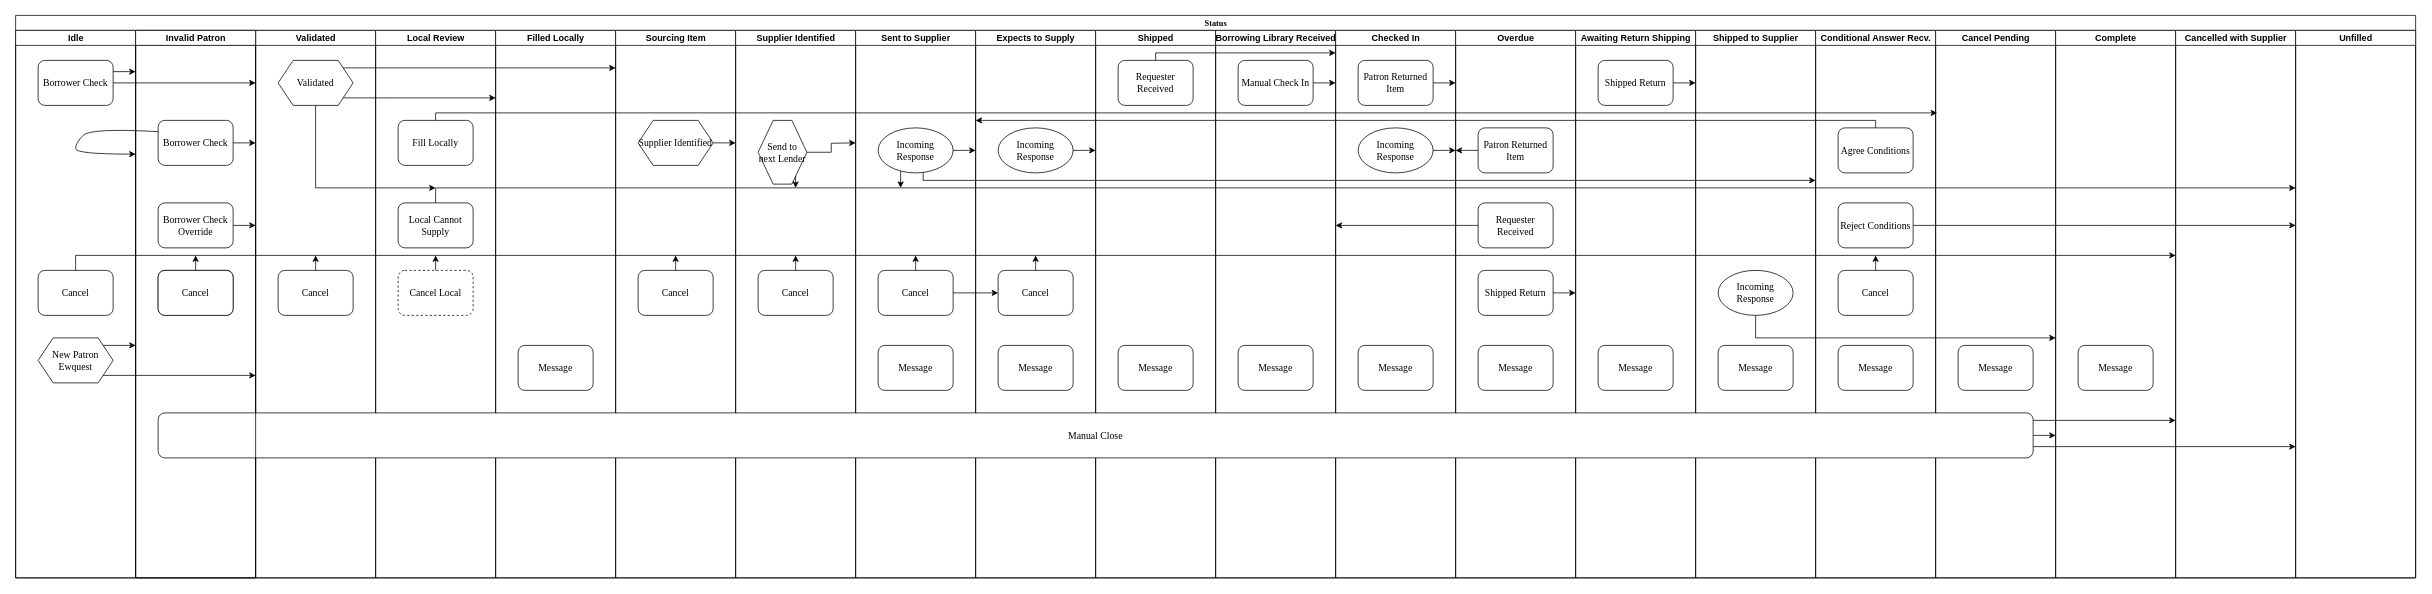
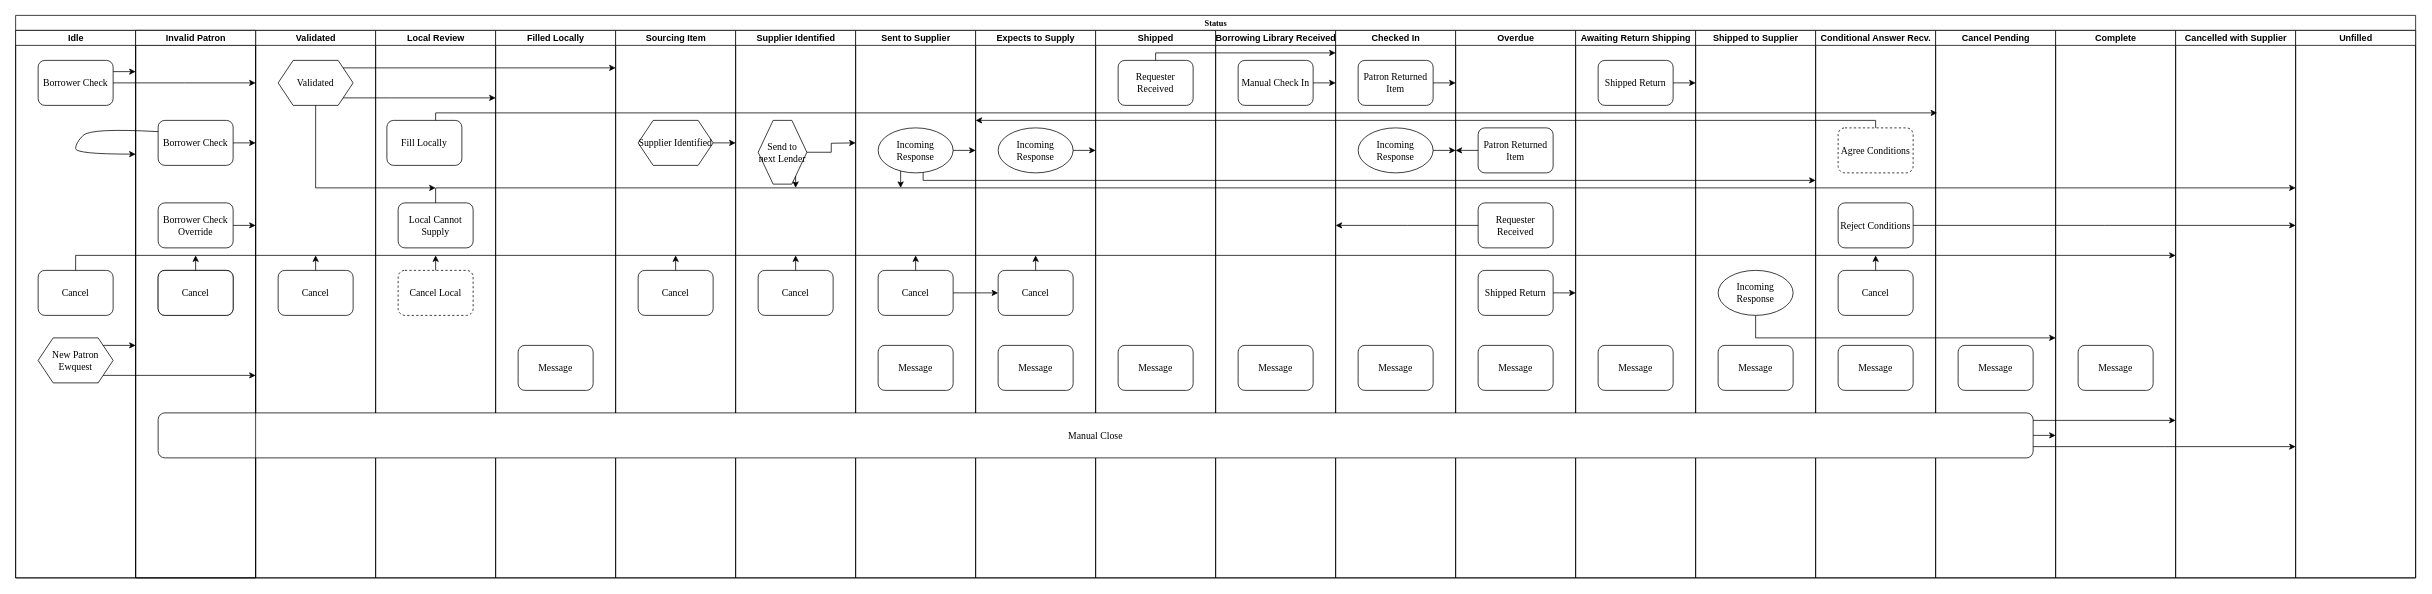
(435, 143) -> (424, 143)
(1875, 150) -> (1875, 150)
